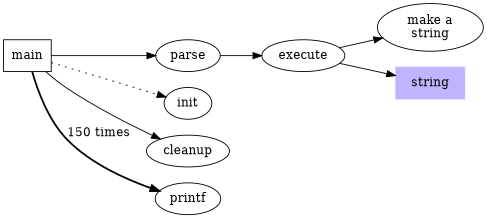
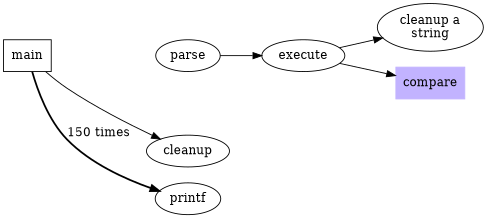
(430, 27) -> (430, 27)
(99, 56) -> none
(430, 83) -> (430, 83)
(188, 103) -> none
